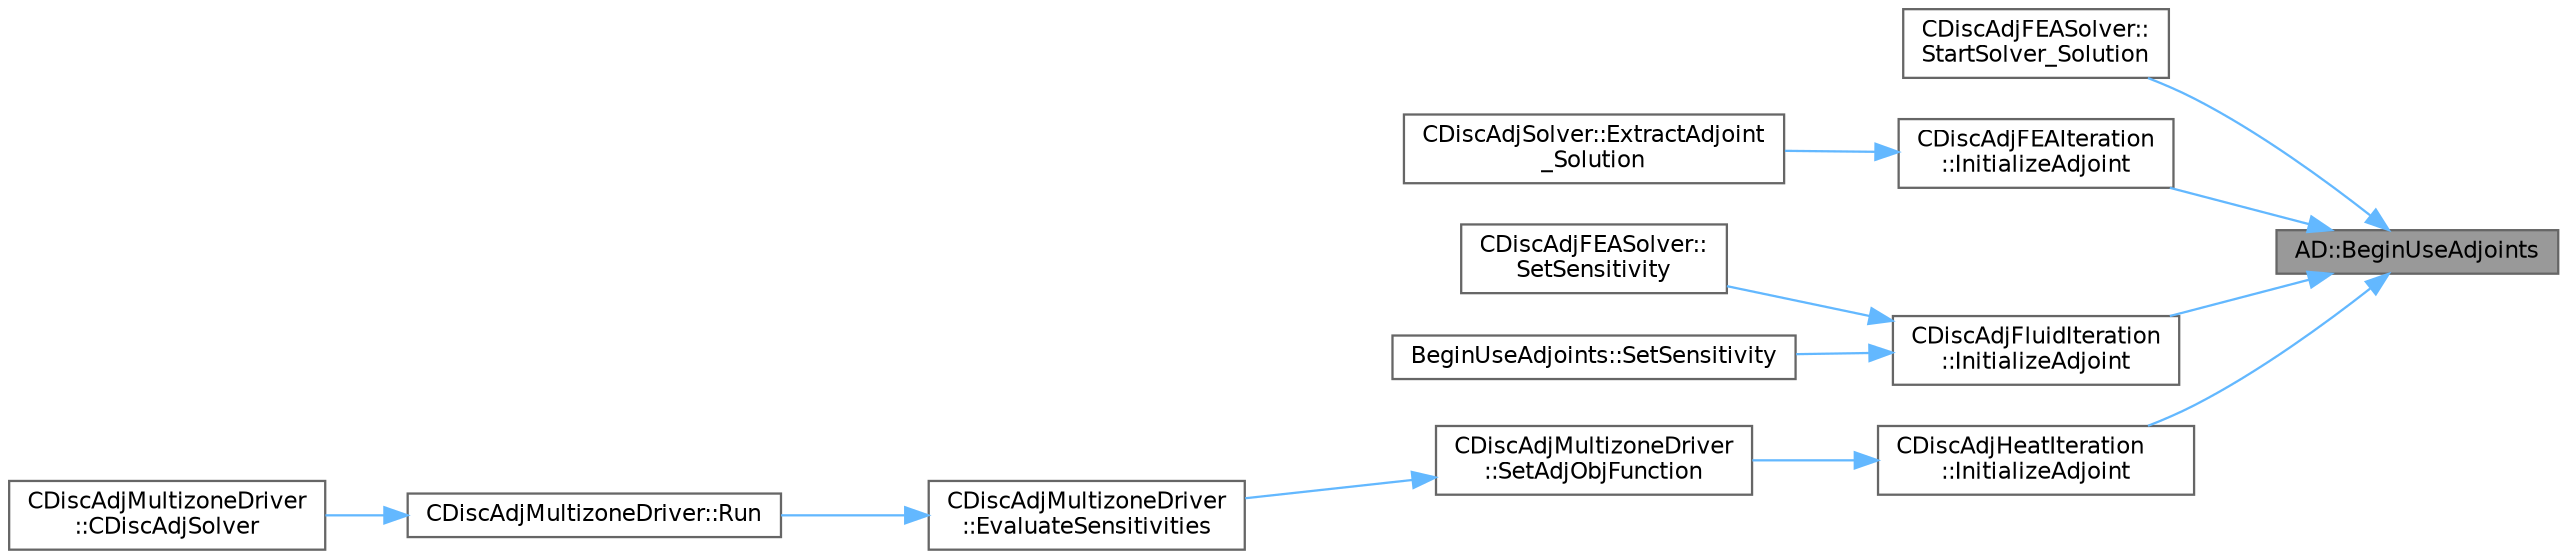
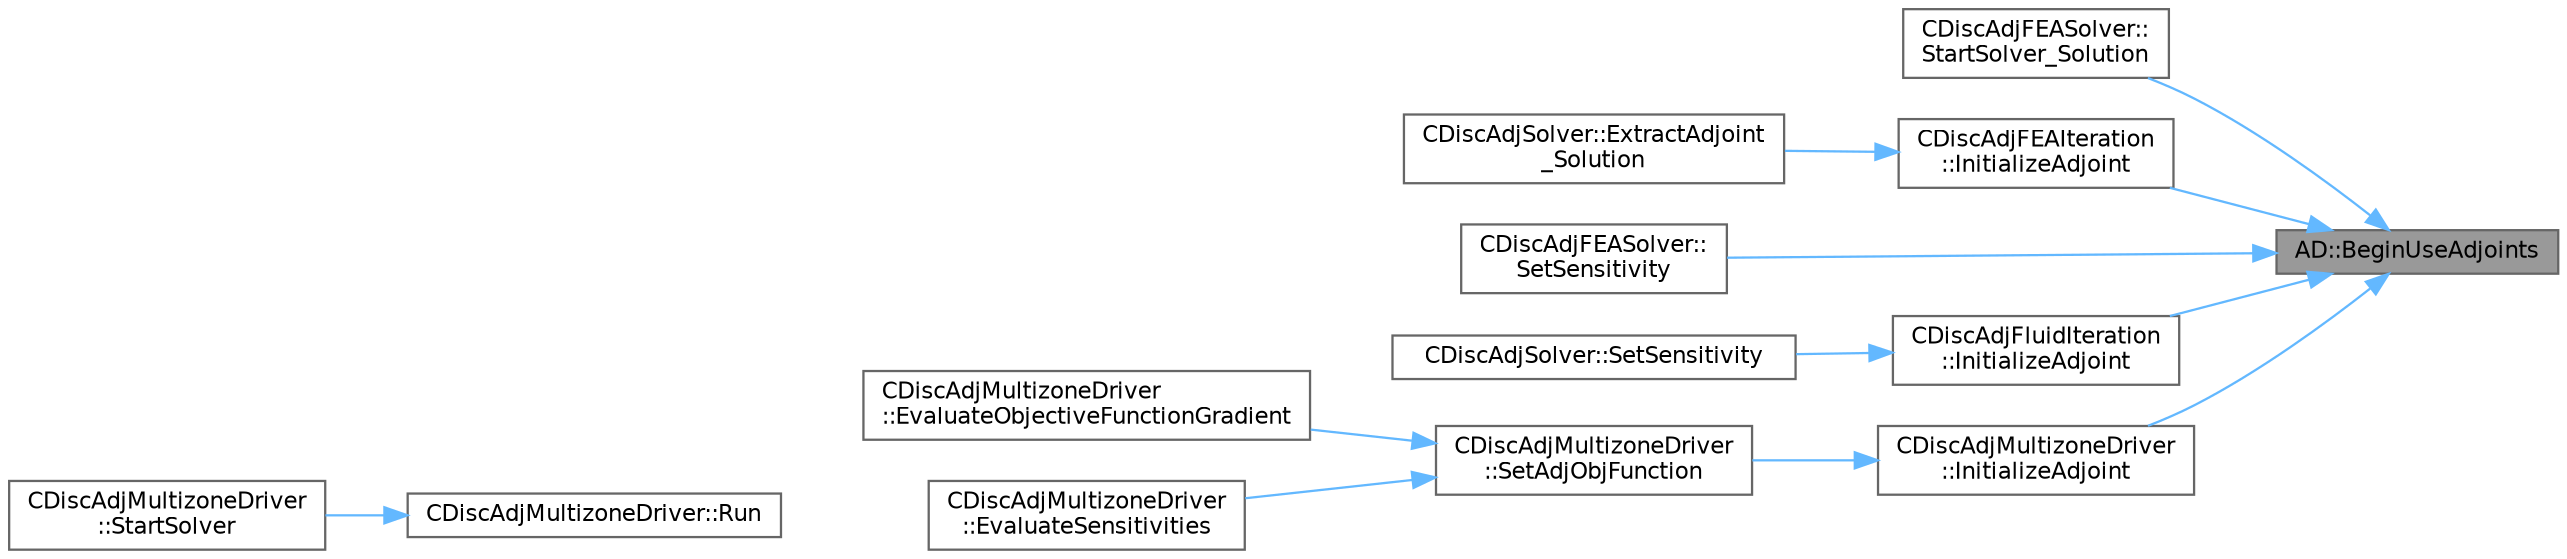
(1798, 301) -> (1990, 255)
(1594, 357) -> (1594, 357)
none -> (1087, 405)
(2036, 460) -> (2036, 460)
(167, 515) -> (167, 515)
(843, 515) -> none
